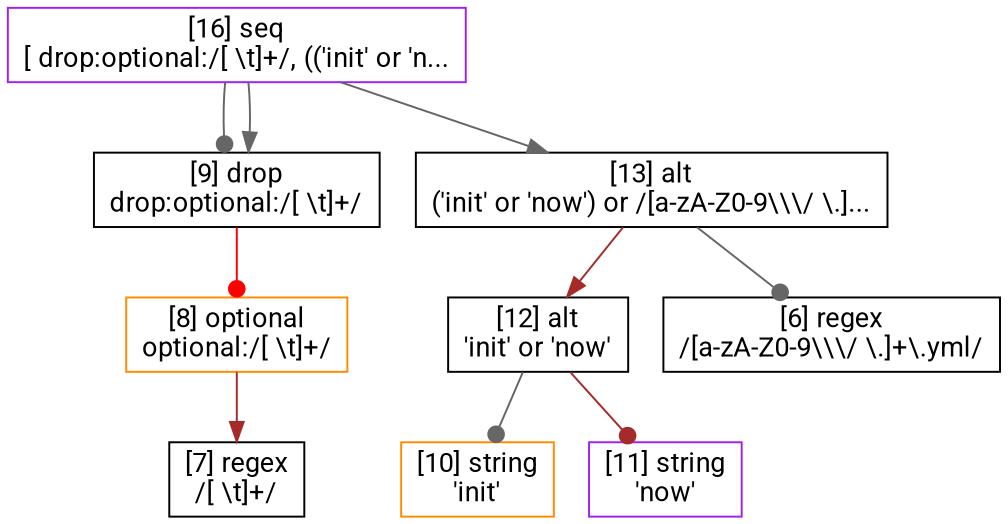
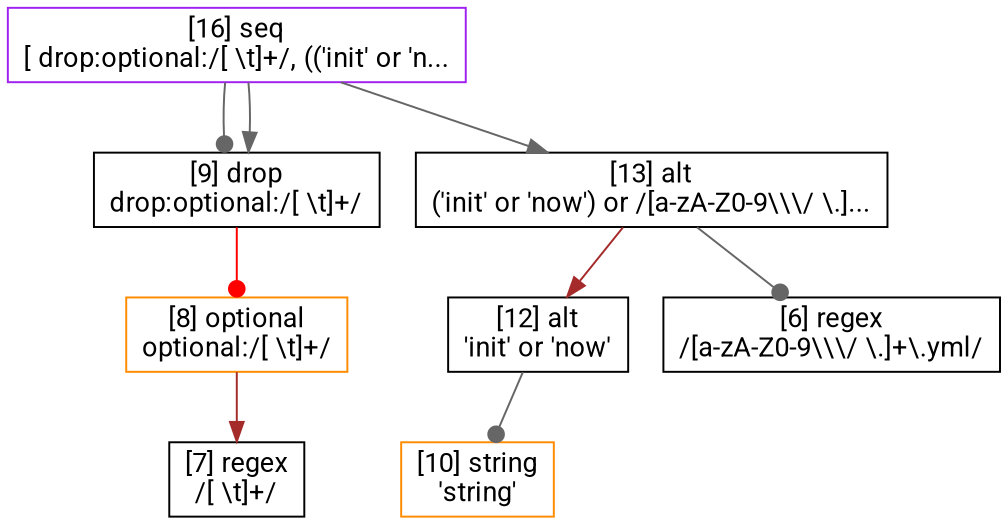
(477, 479) -> (477, 479)
(665, 479) -> none
